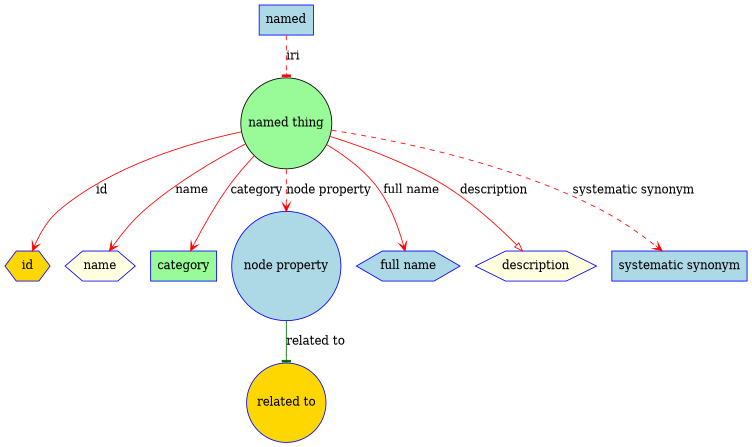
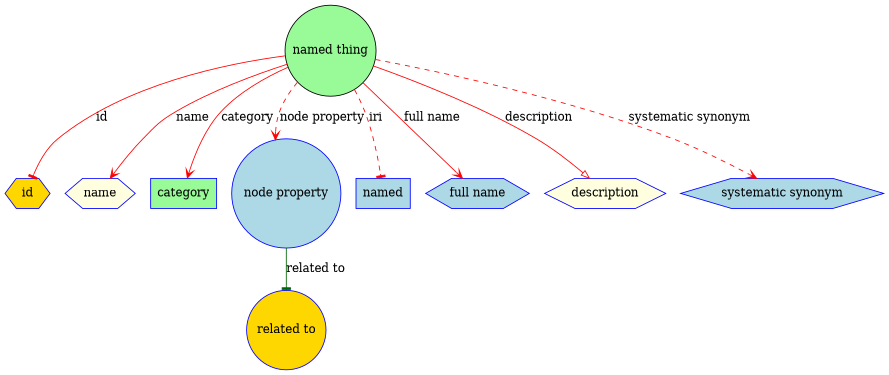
(286, 54) -> (371, 131)
(127, 169) -> (146, 90)
(679, 266) -> (782, 193)
